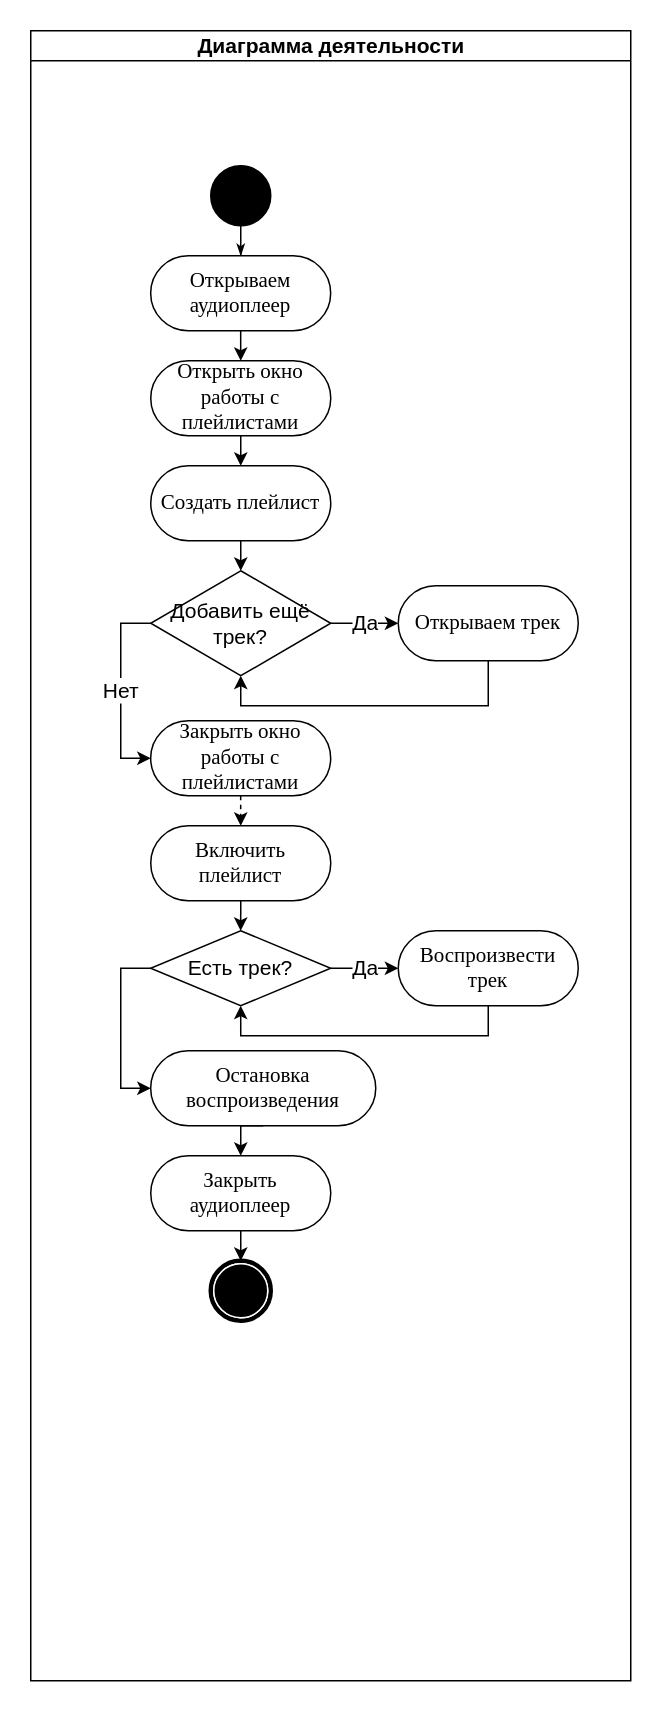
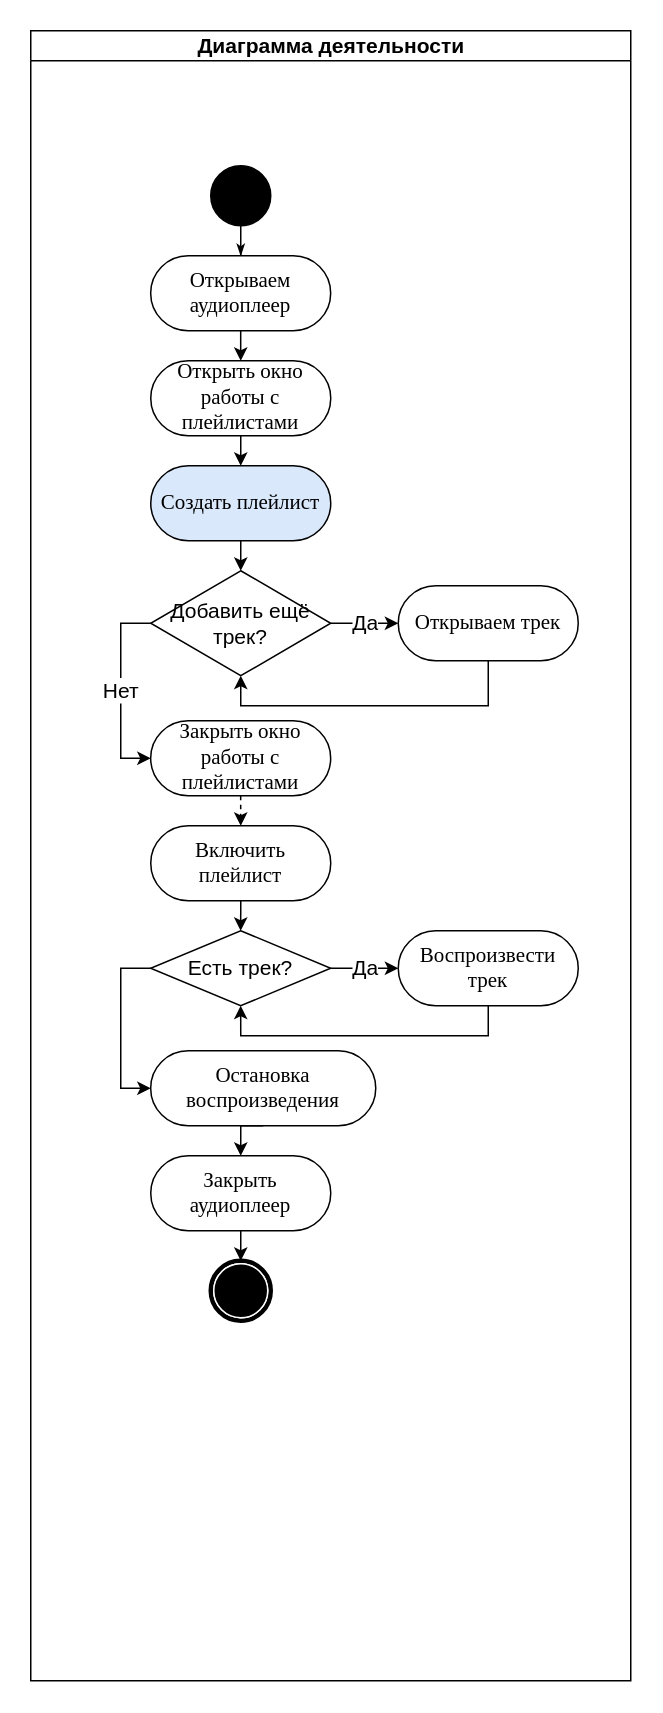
(241, 503) -> (241, 503)
